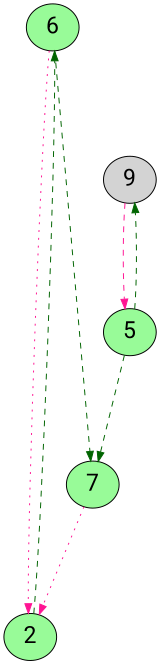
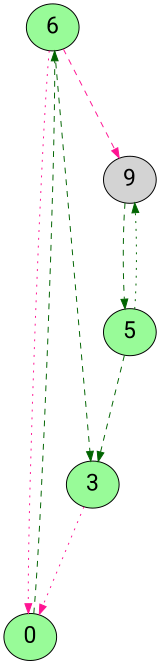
none -> (89, 99)
(123, 251) -> (123, 251)
(136, 261) -> (136, 261)
(93, 485) -> (93, 485)
(30, 637) -> (30, 637)
